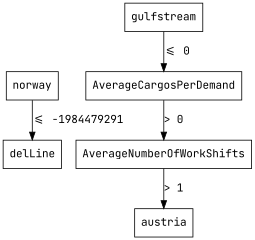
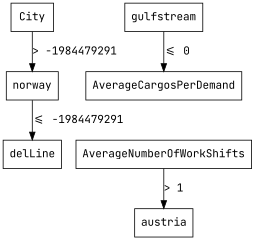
none -> (32, 17)
(164, 116) -> none
